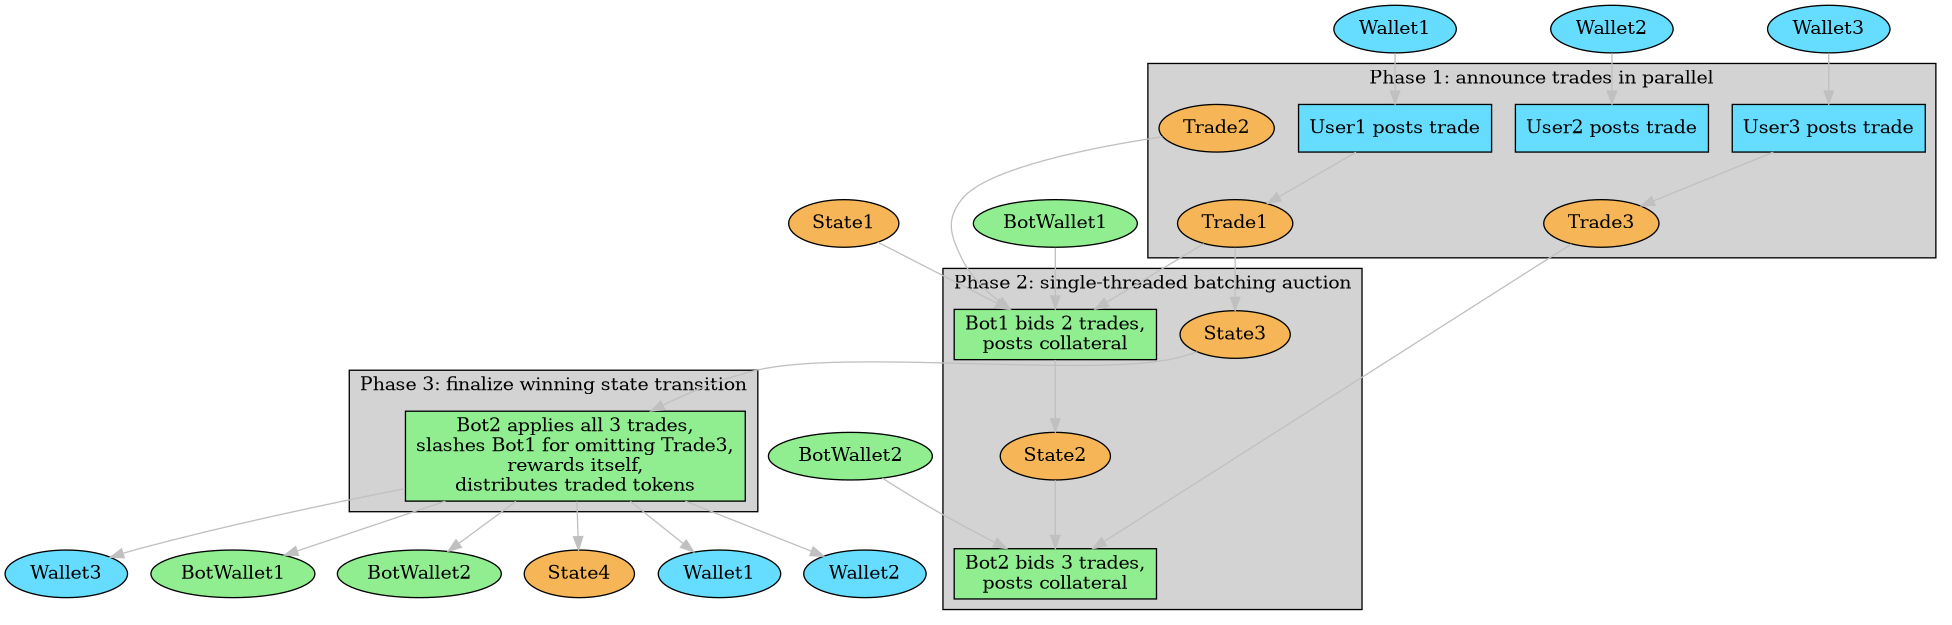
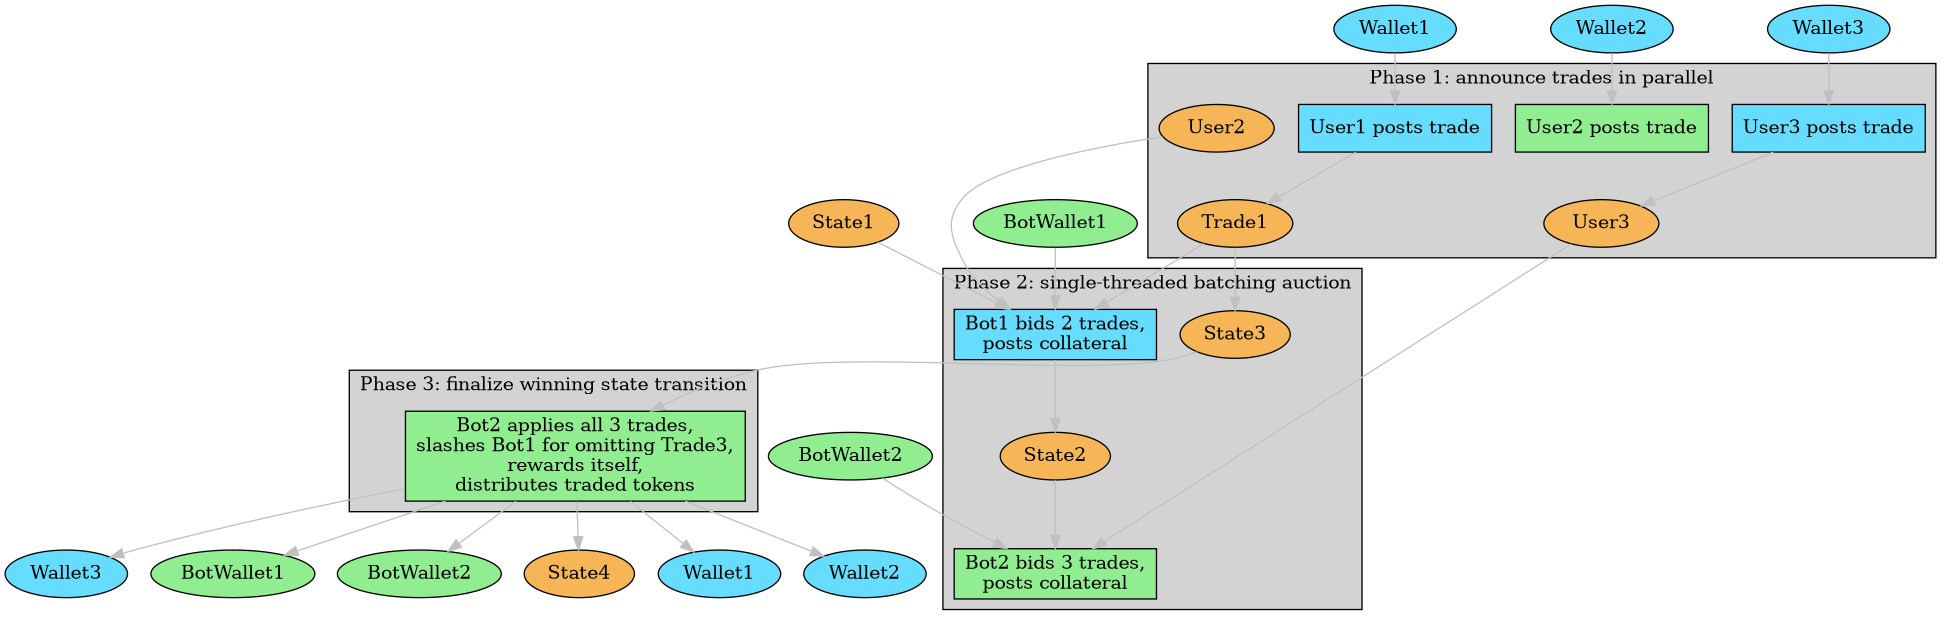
(1217, 128) -> (1217, 128)
(1612, 128) -> (1612, 128)
(1601, 223) -> (1601, 223)
(1055, 335) -> (1055, 335)
